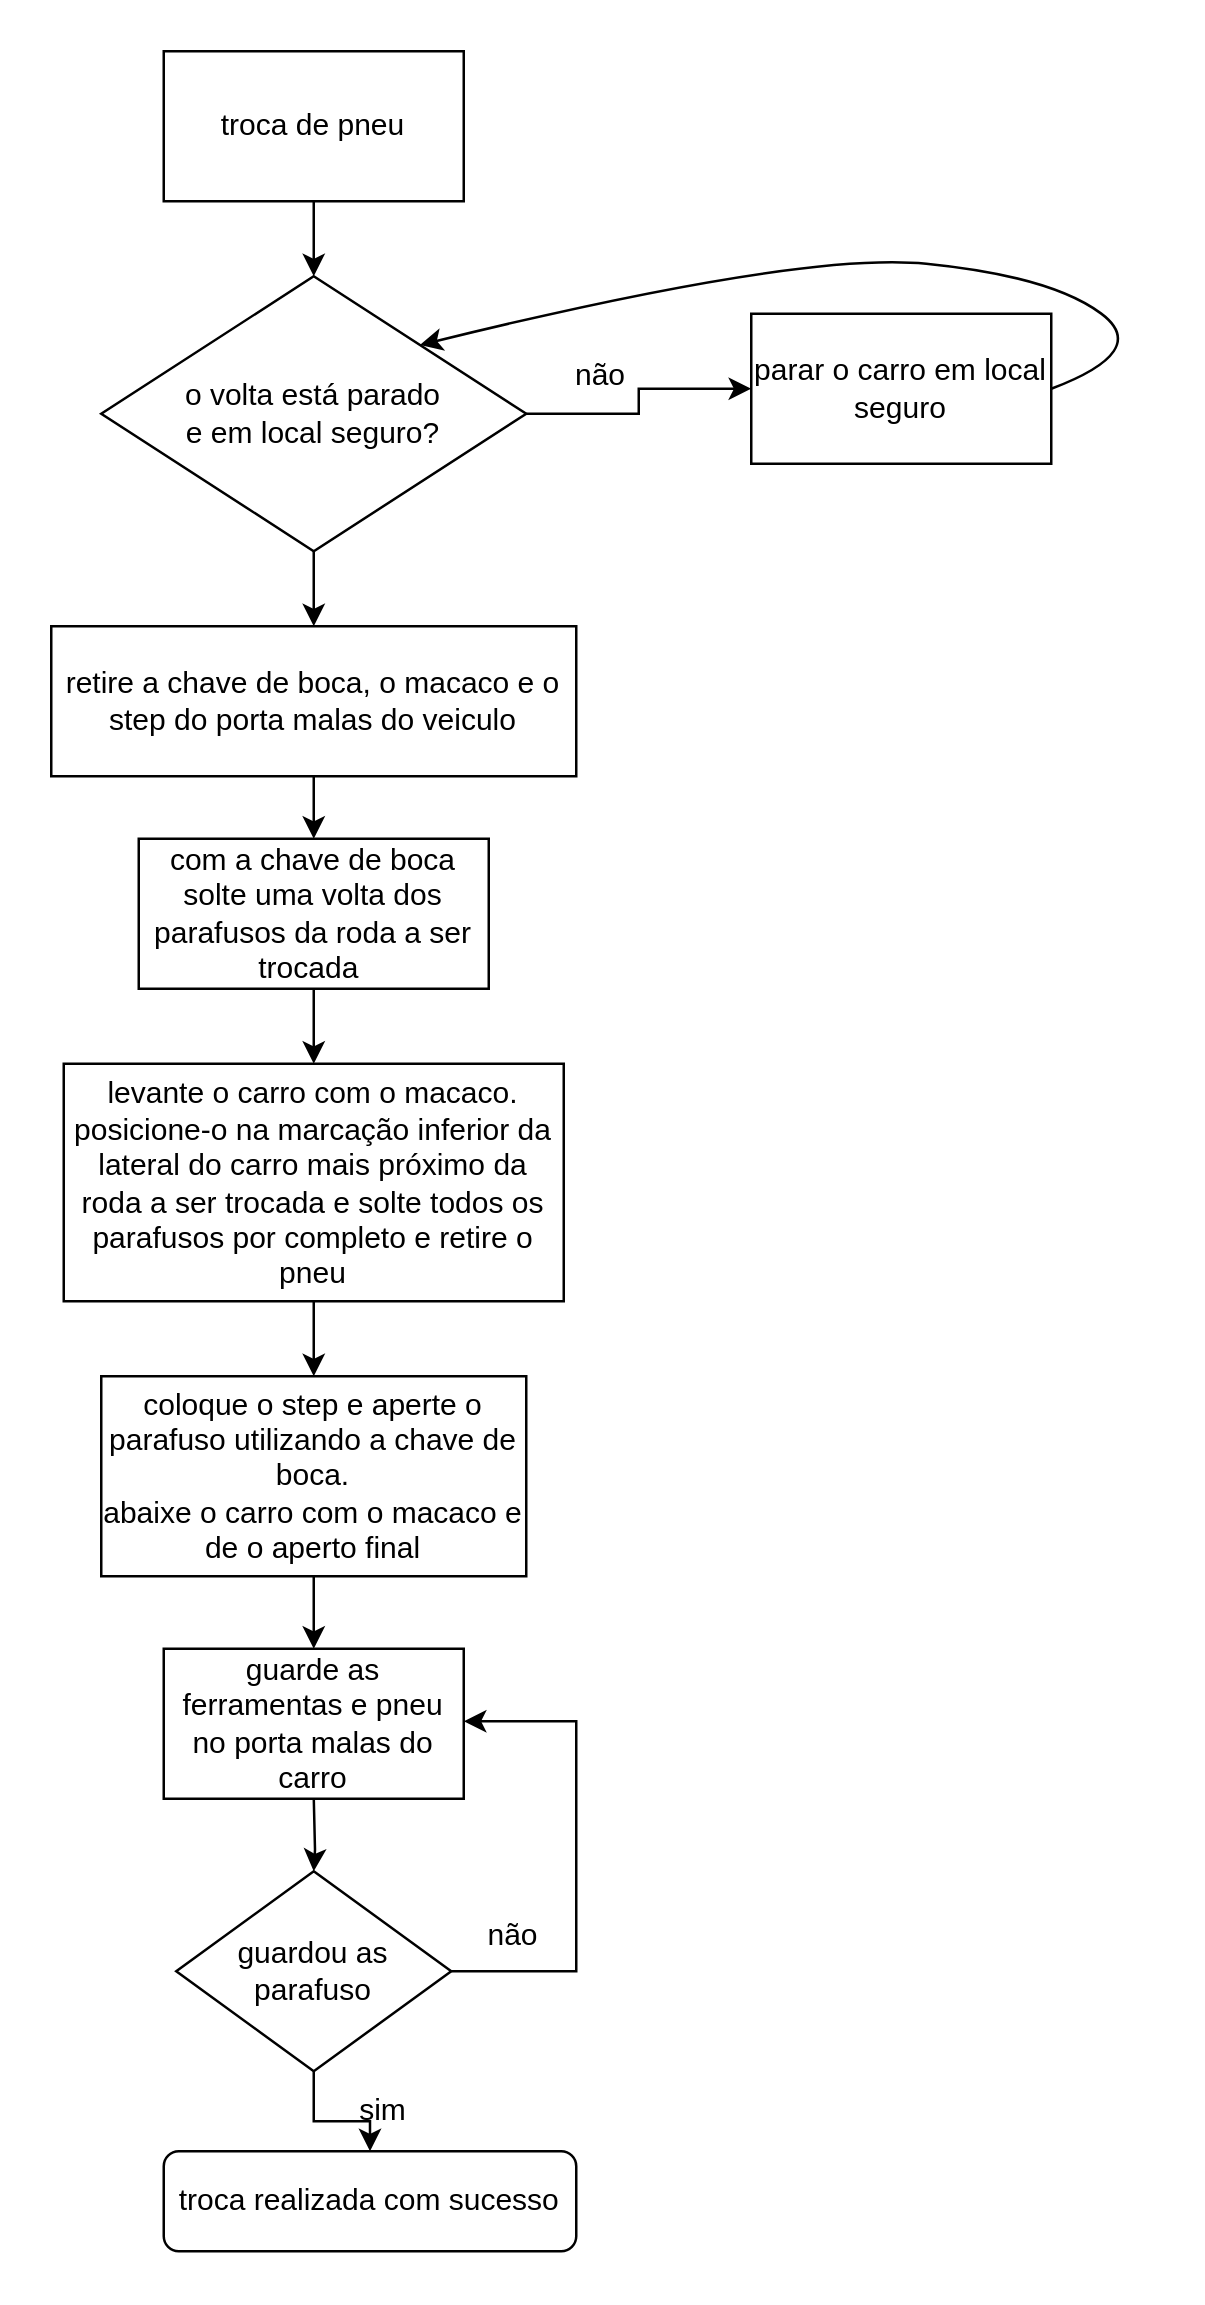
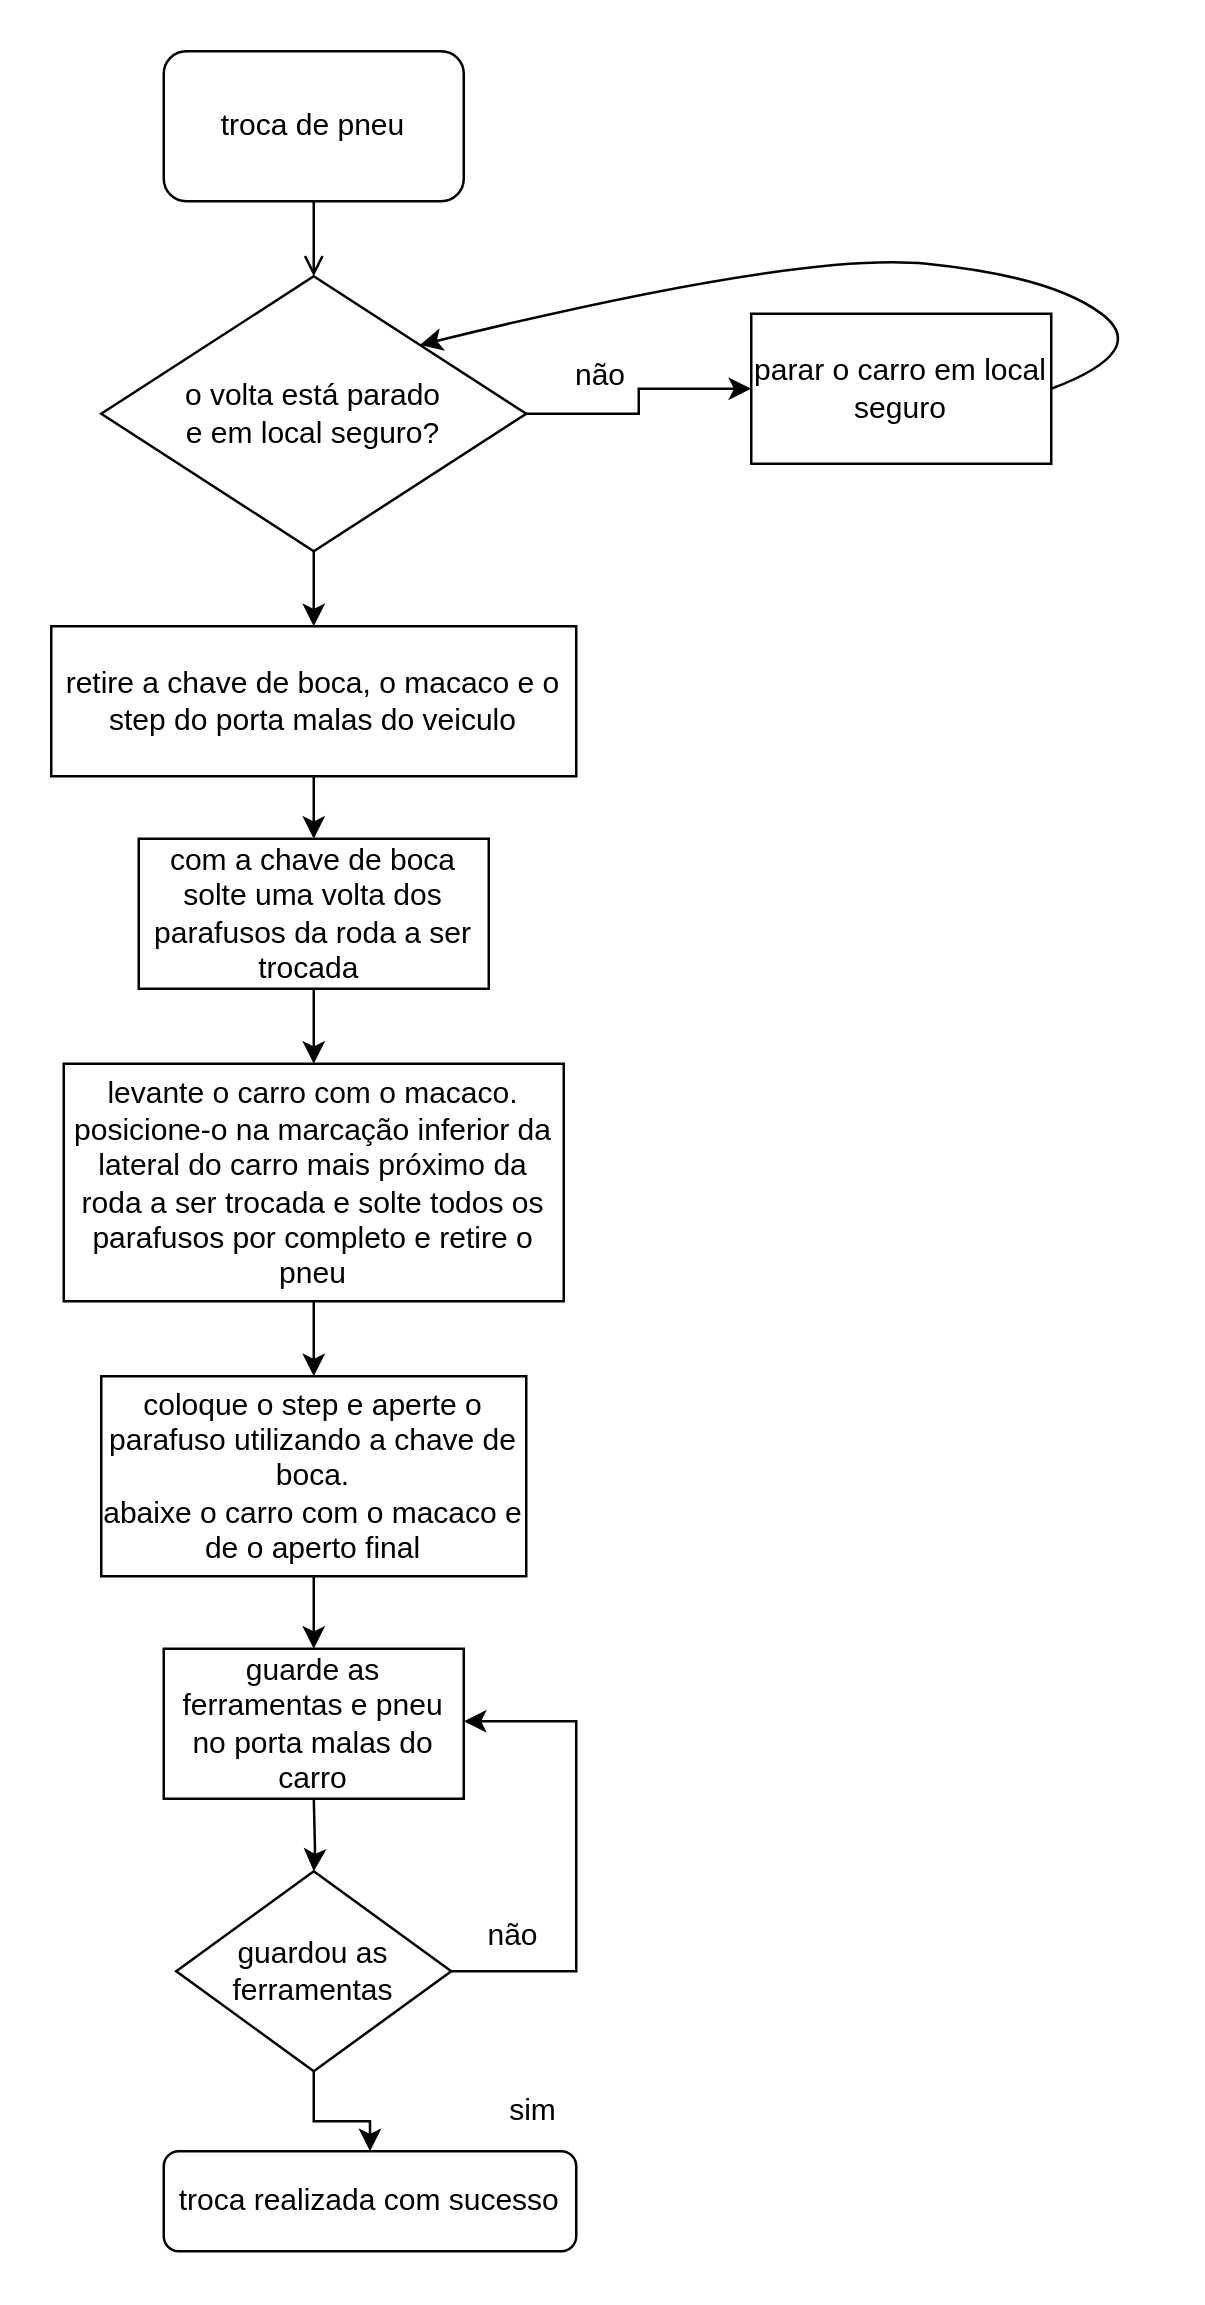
(314, 126) -> (314, 126)
(314, 258) -> (314, 262)
(314, 1971) -> (314, 1971)
(384, 2111) -> (534, 2111)
